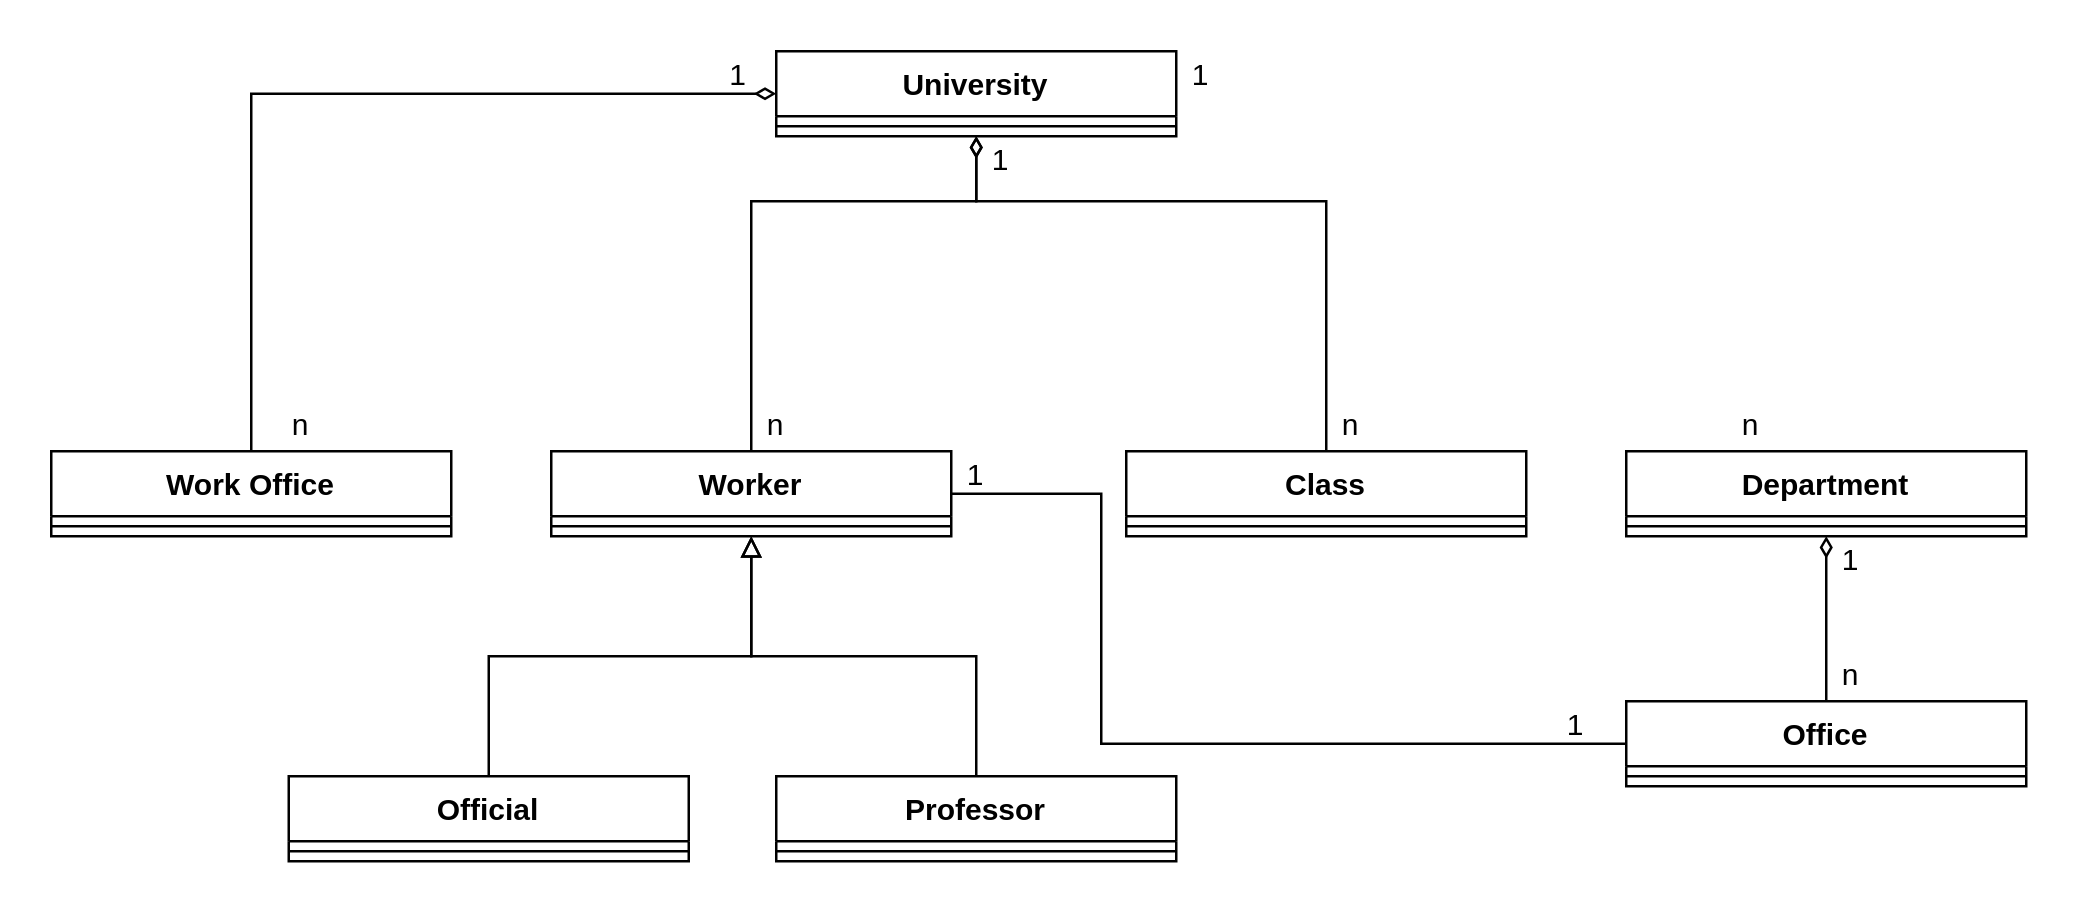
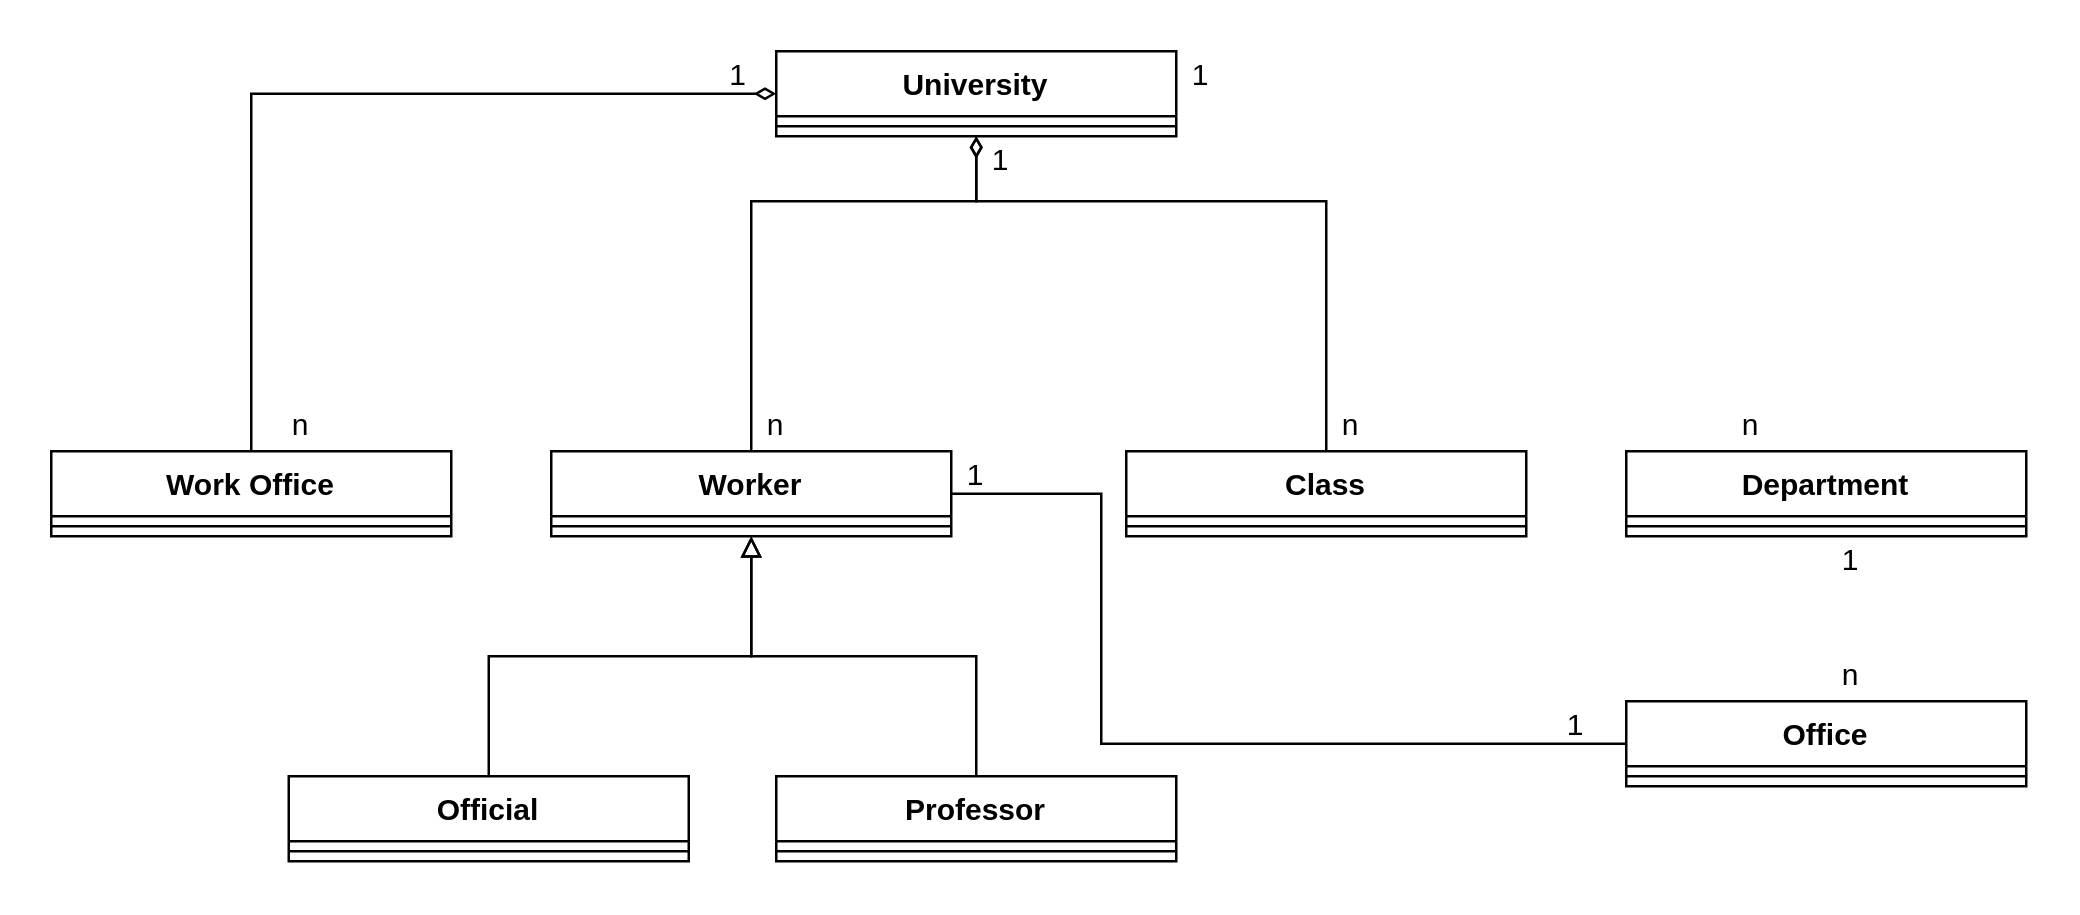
(1826, 629) -> none
